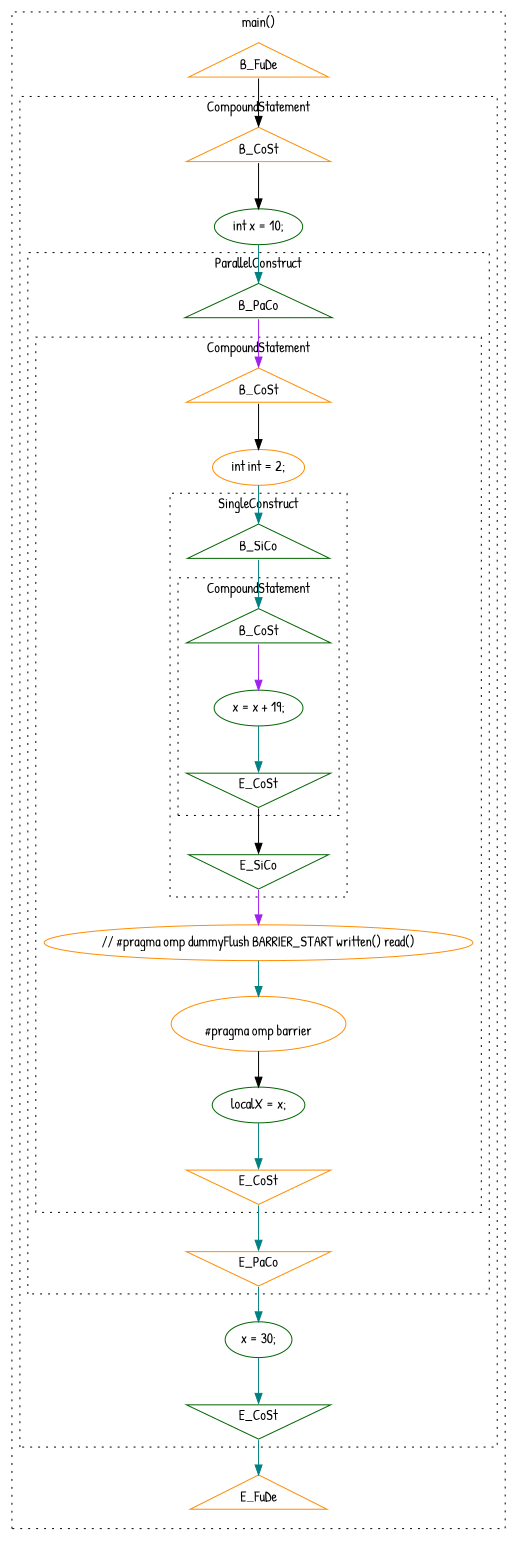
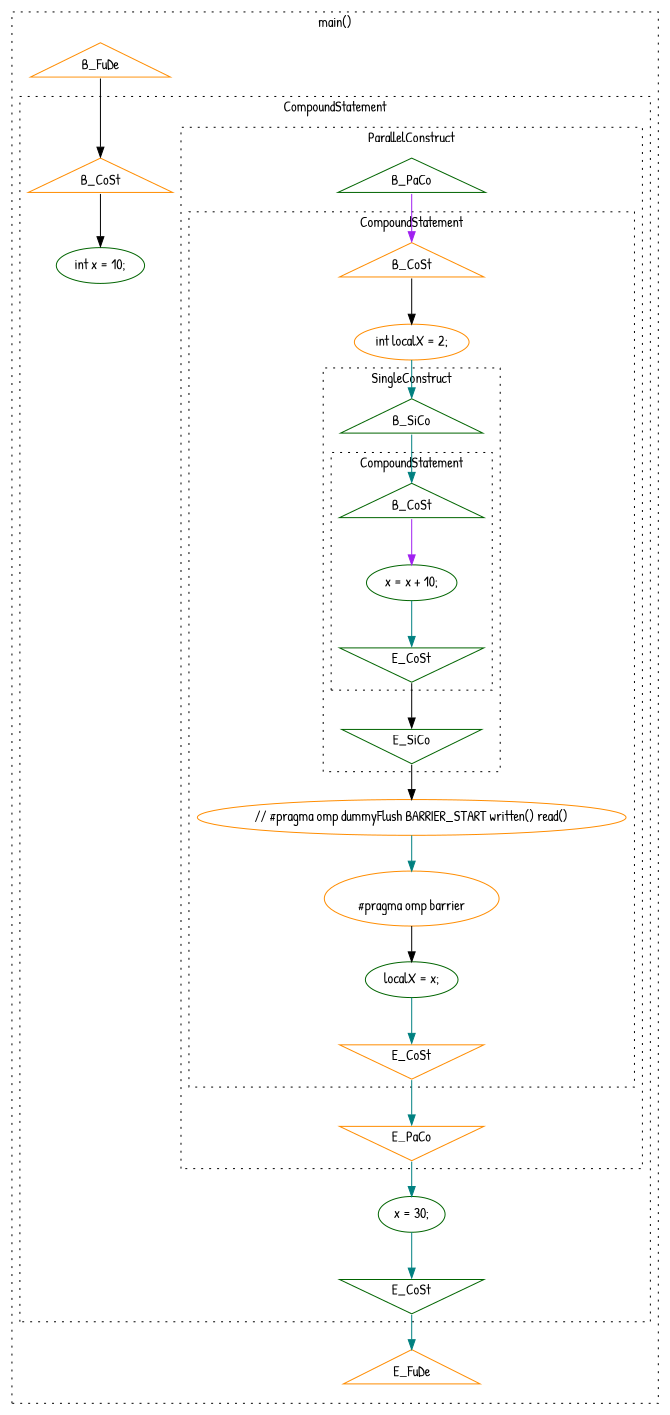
(259, 259) -> none
(259, 467) -> (412, 342)
(259, 708) -> (412, 583)
(259, 903) -> (412, 778)
